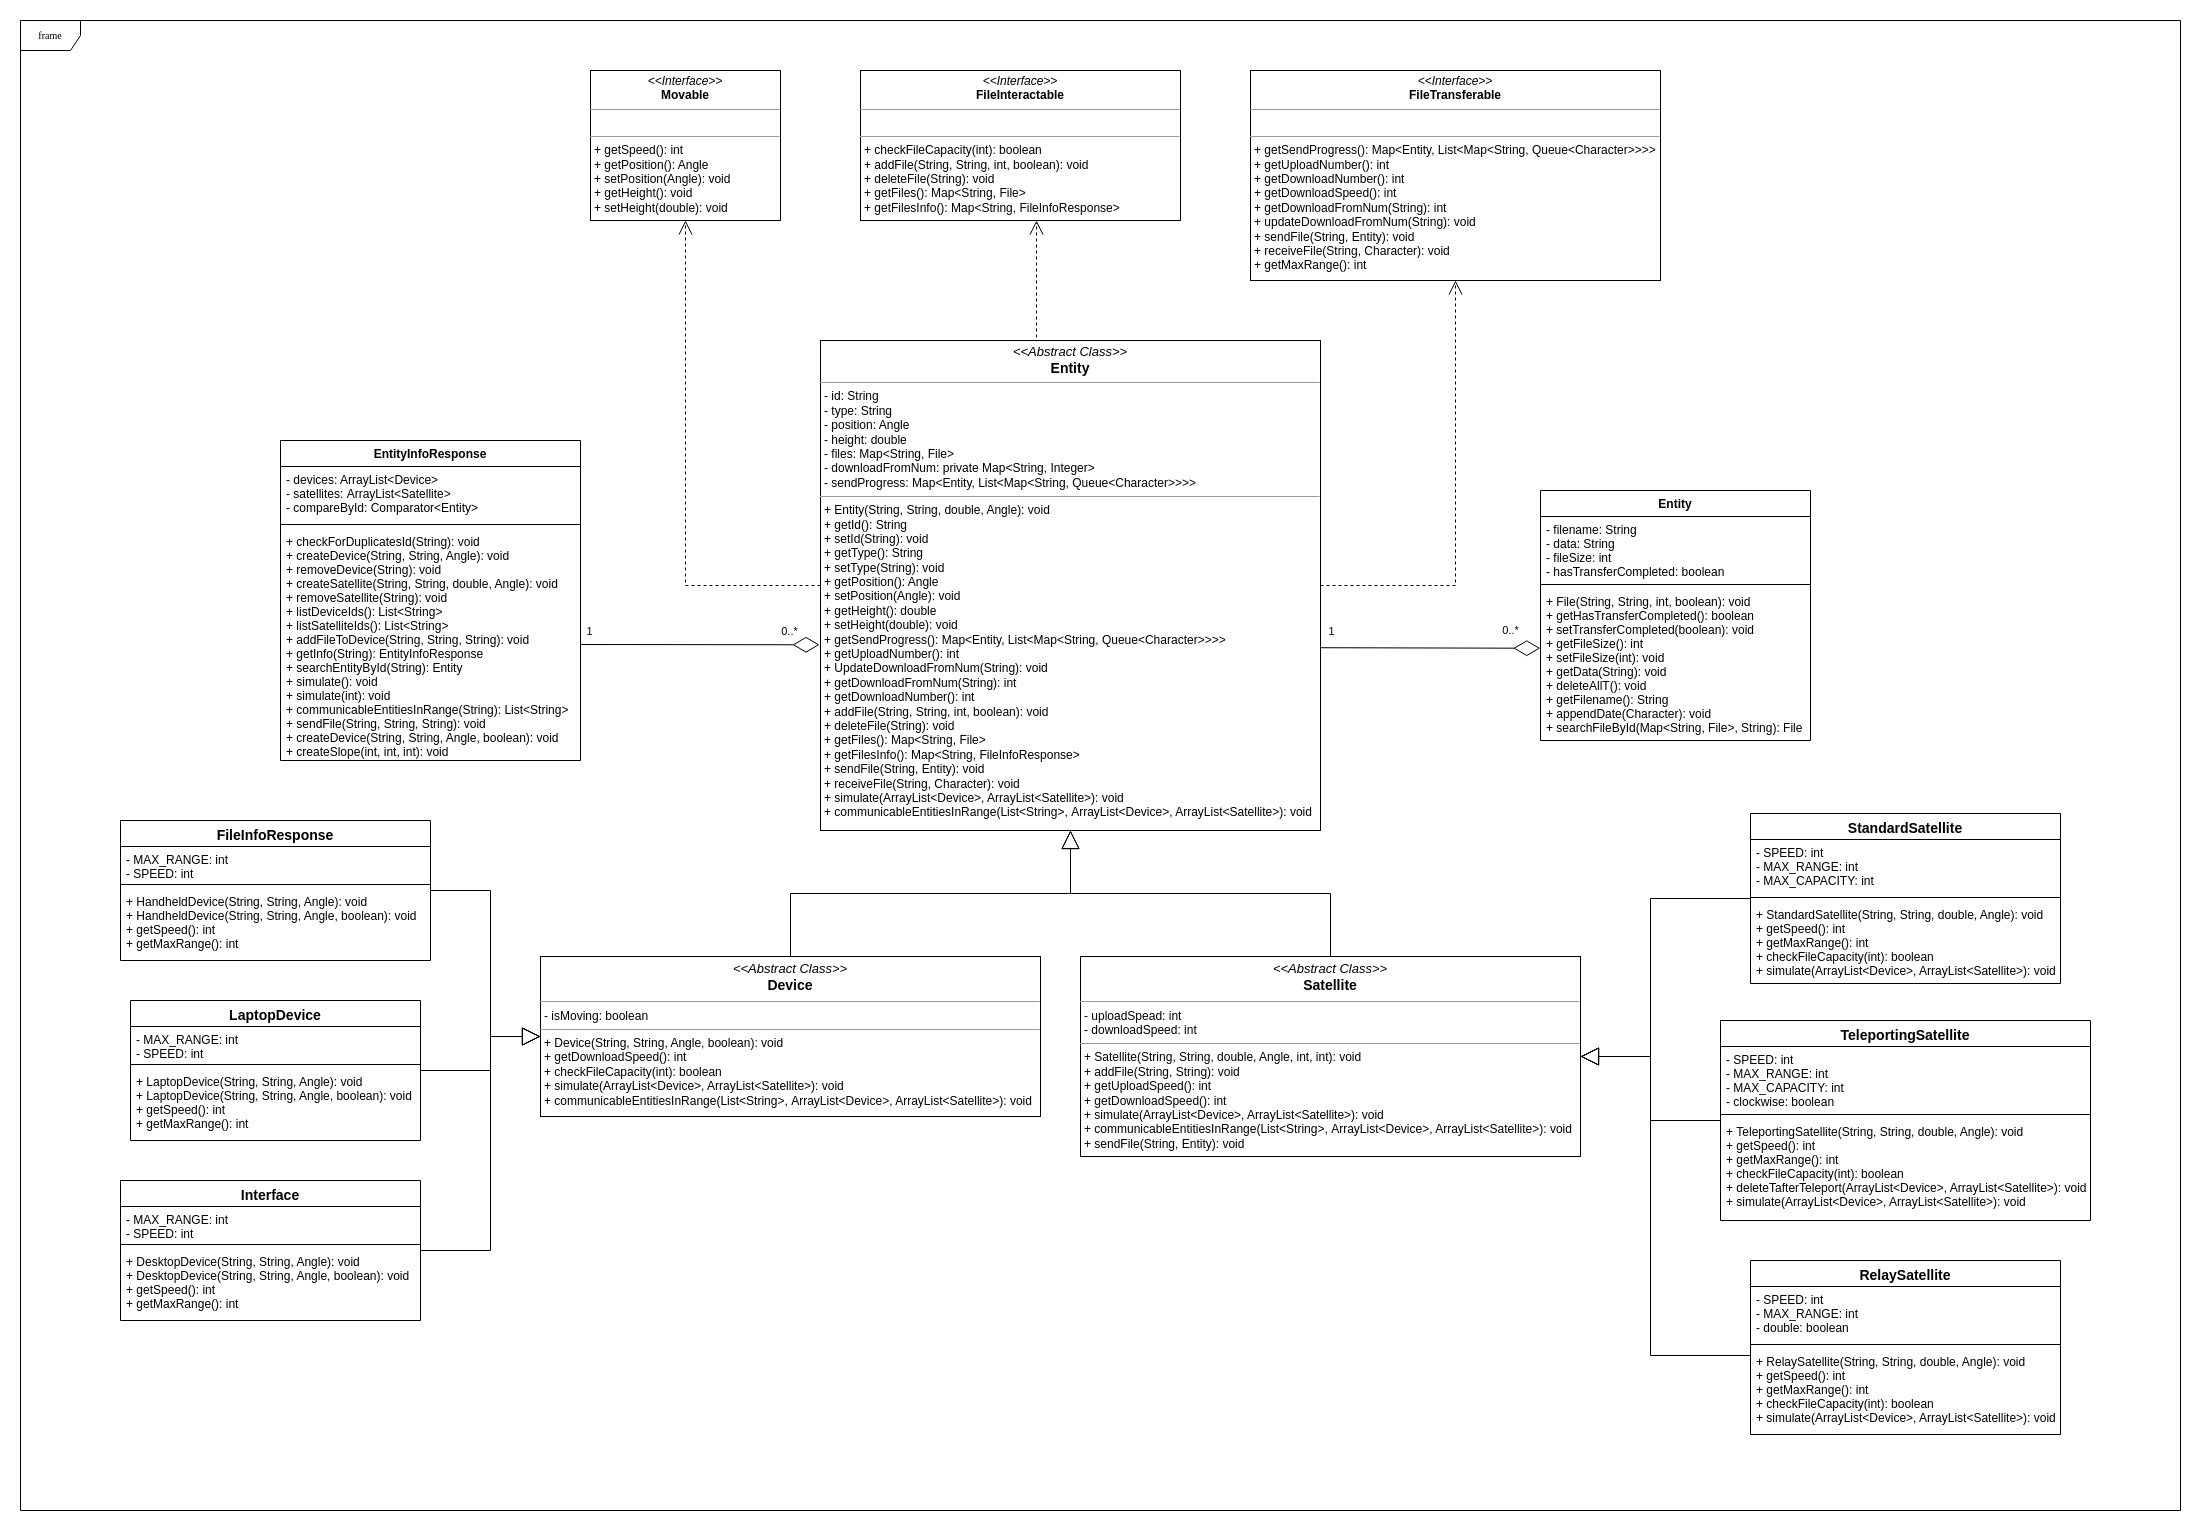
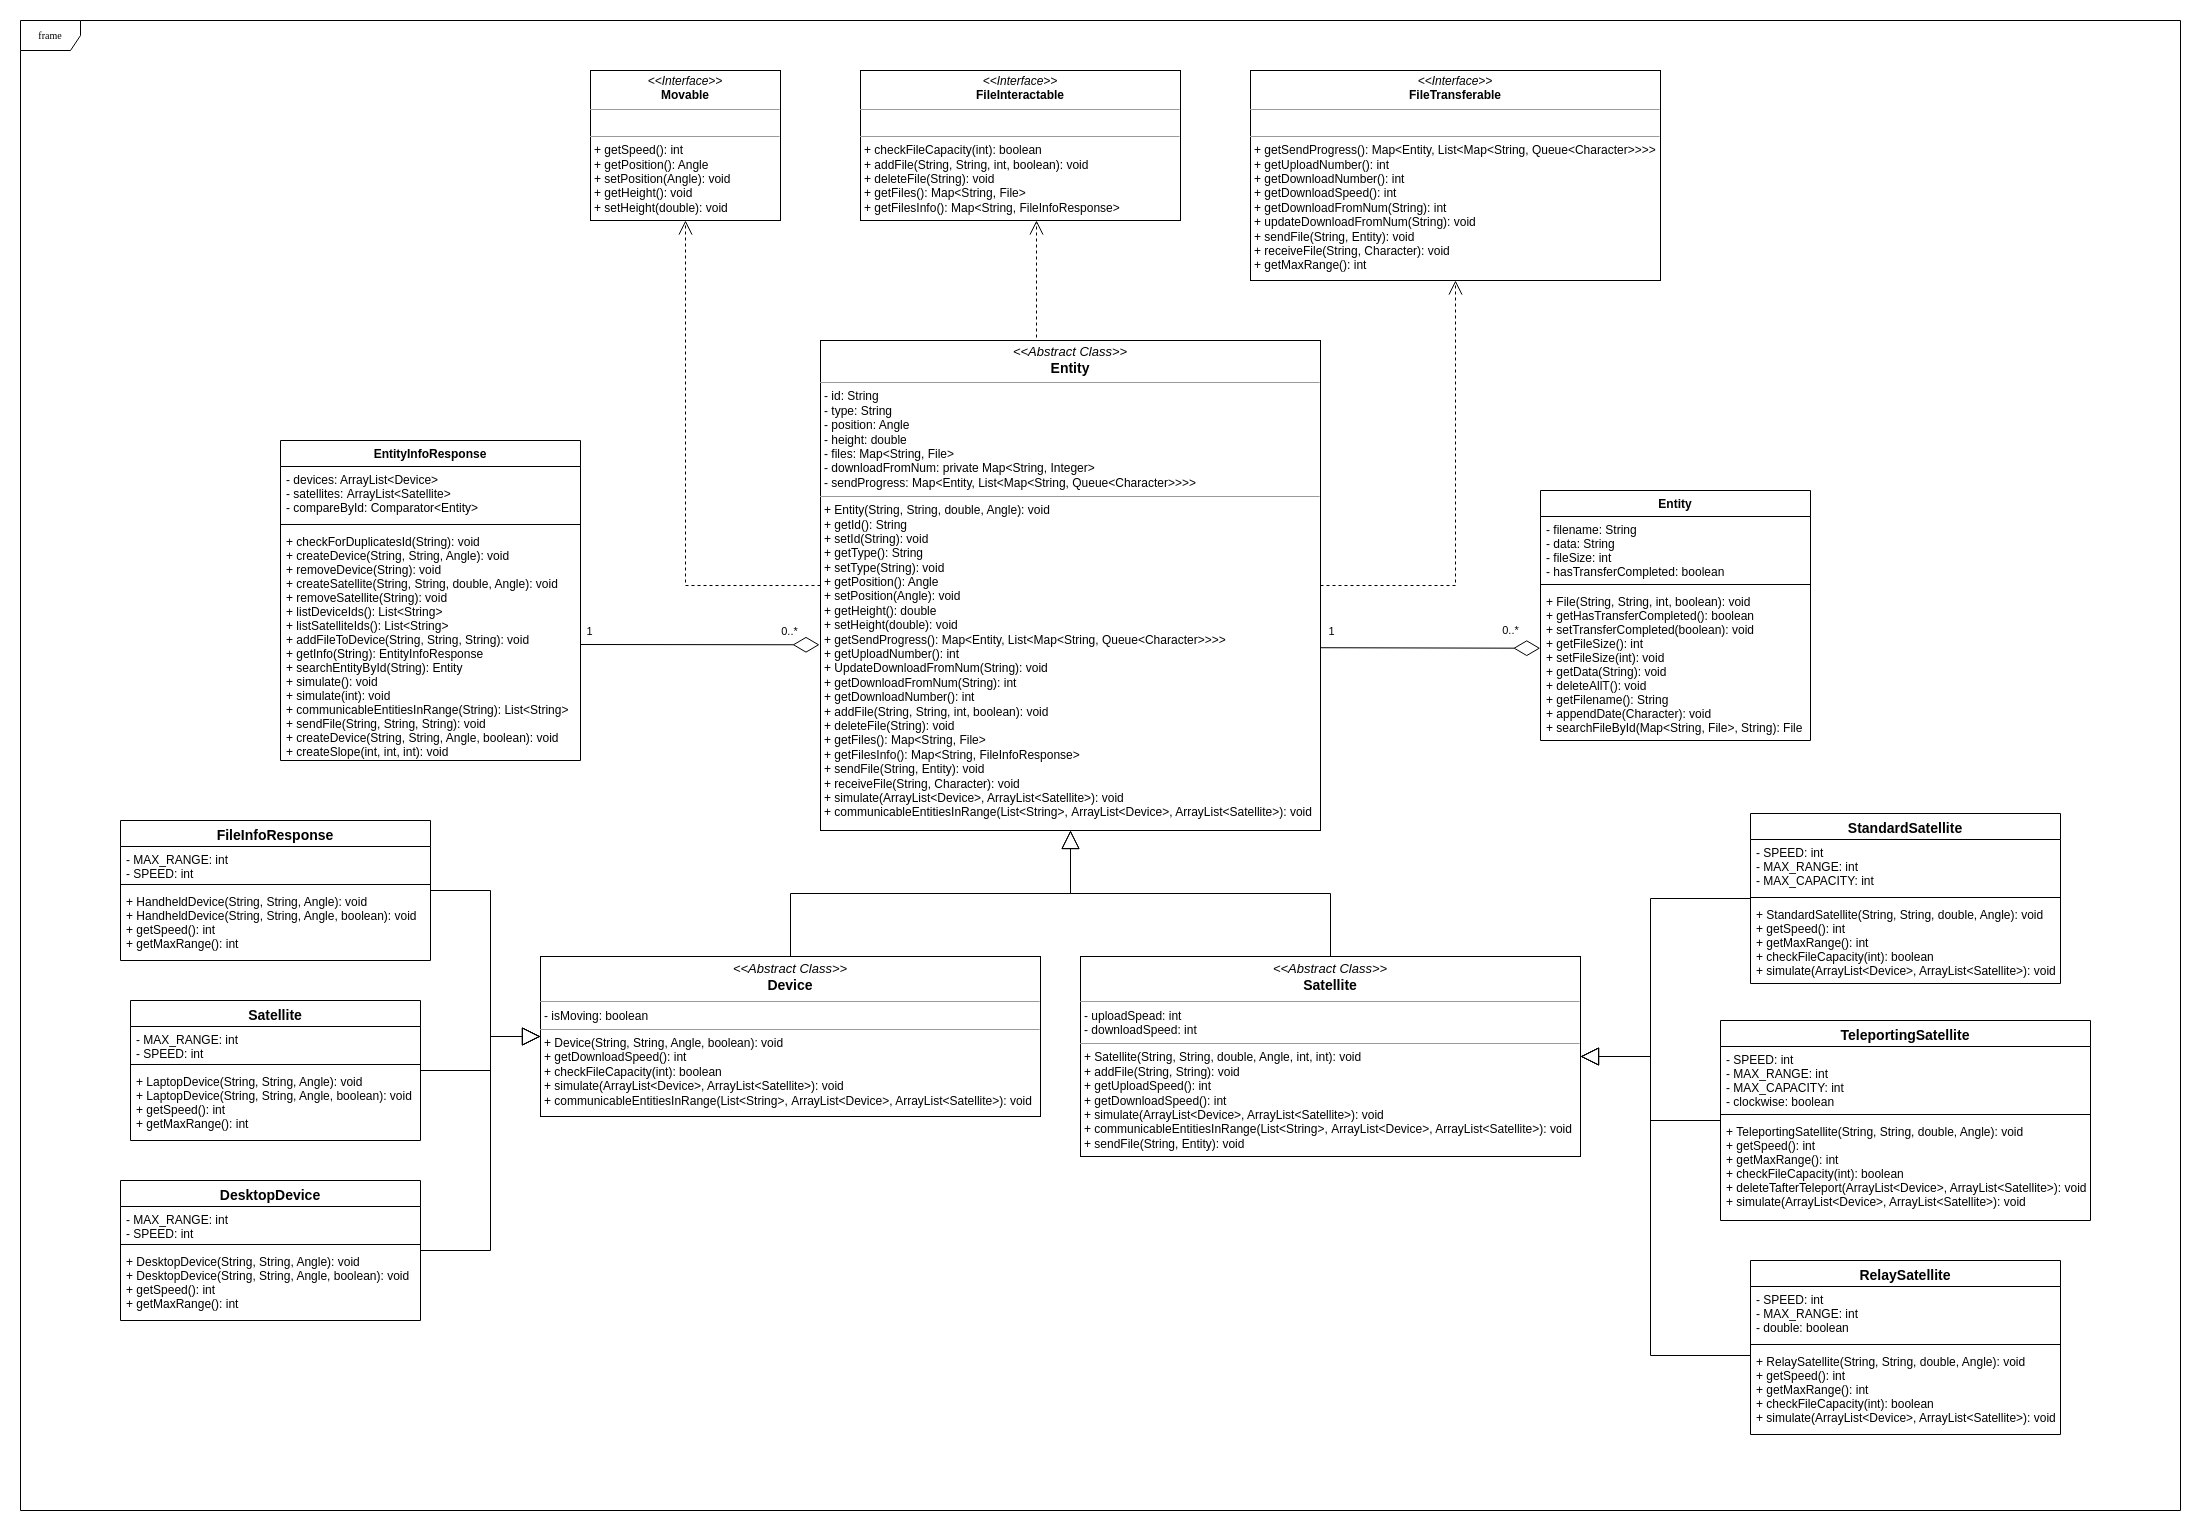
(275, 1015) -> (275, 1015)
(270, 1195) -> (270, 1195)
